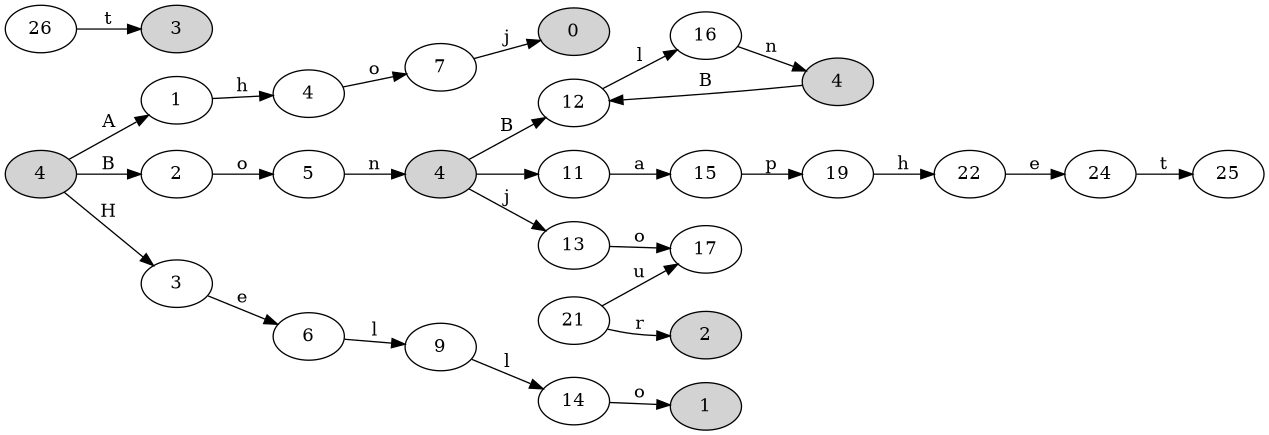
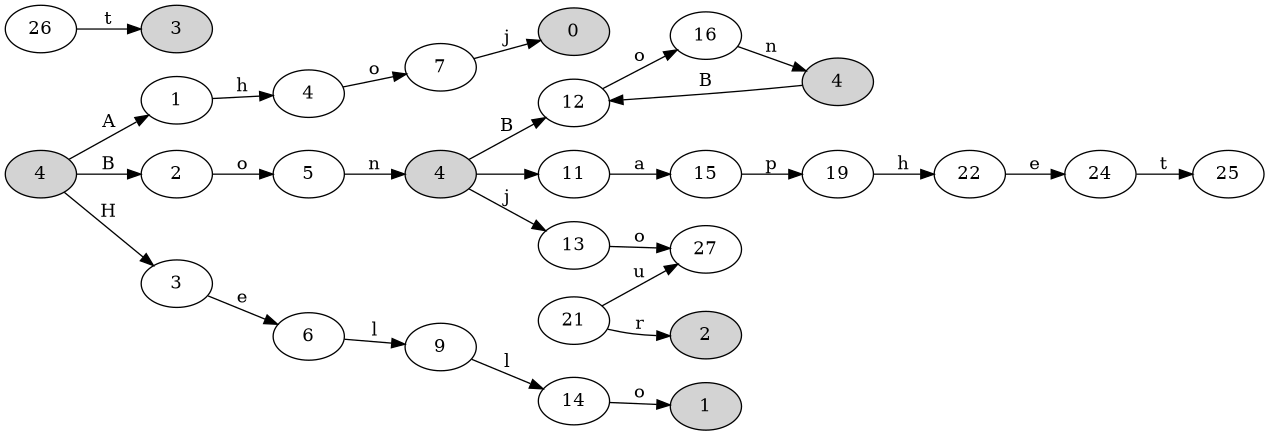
(640, 56) -> (640, 56)
(706, 249) -> (706, 249)
